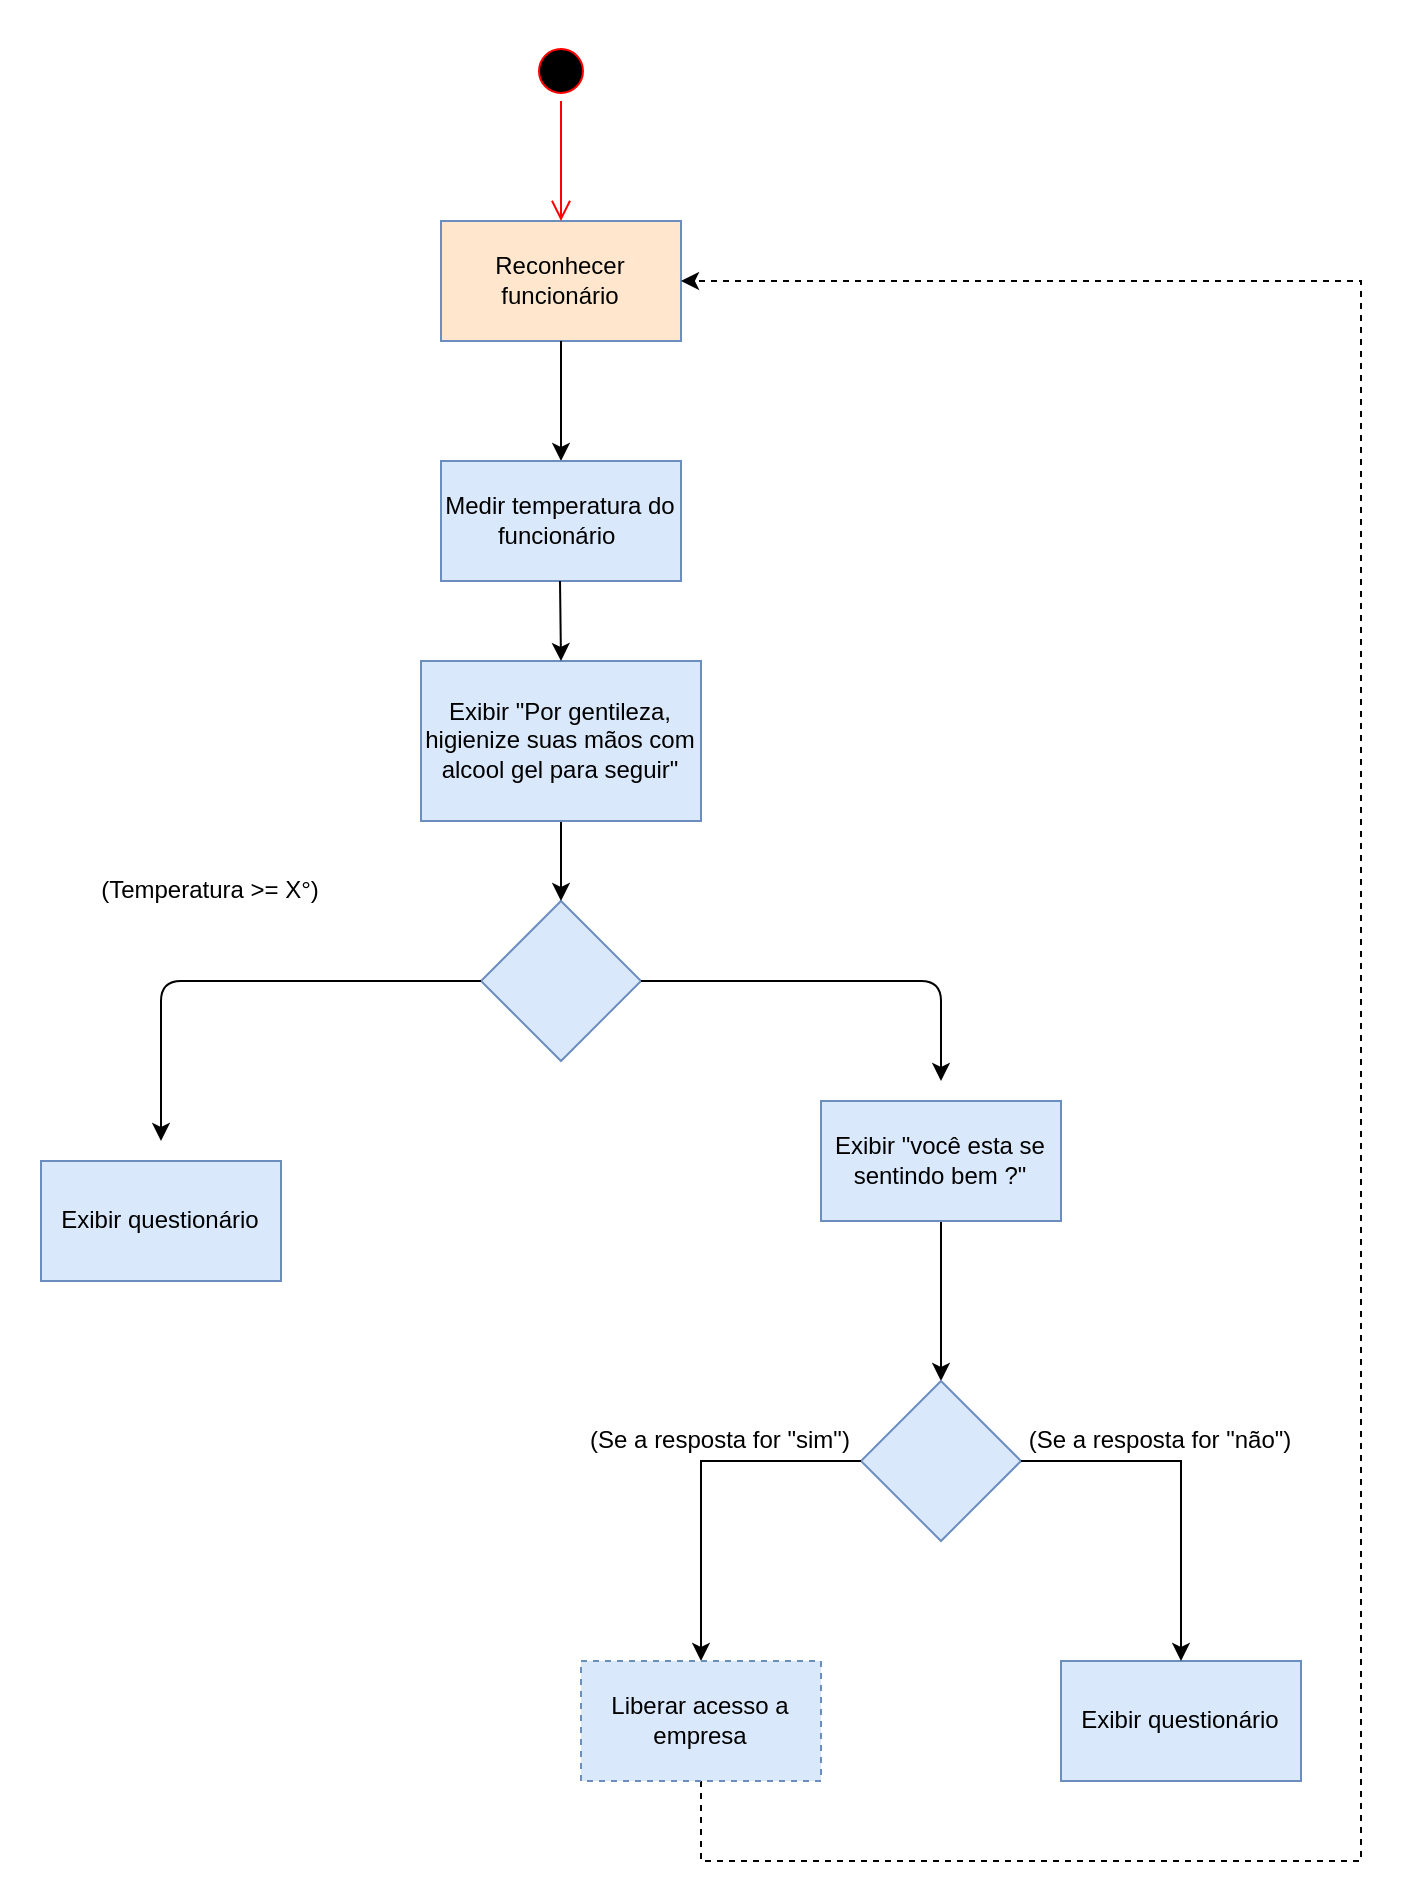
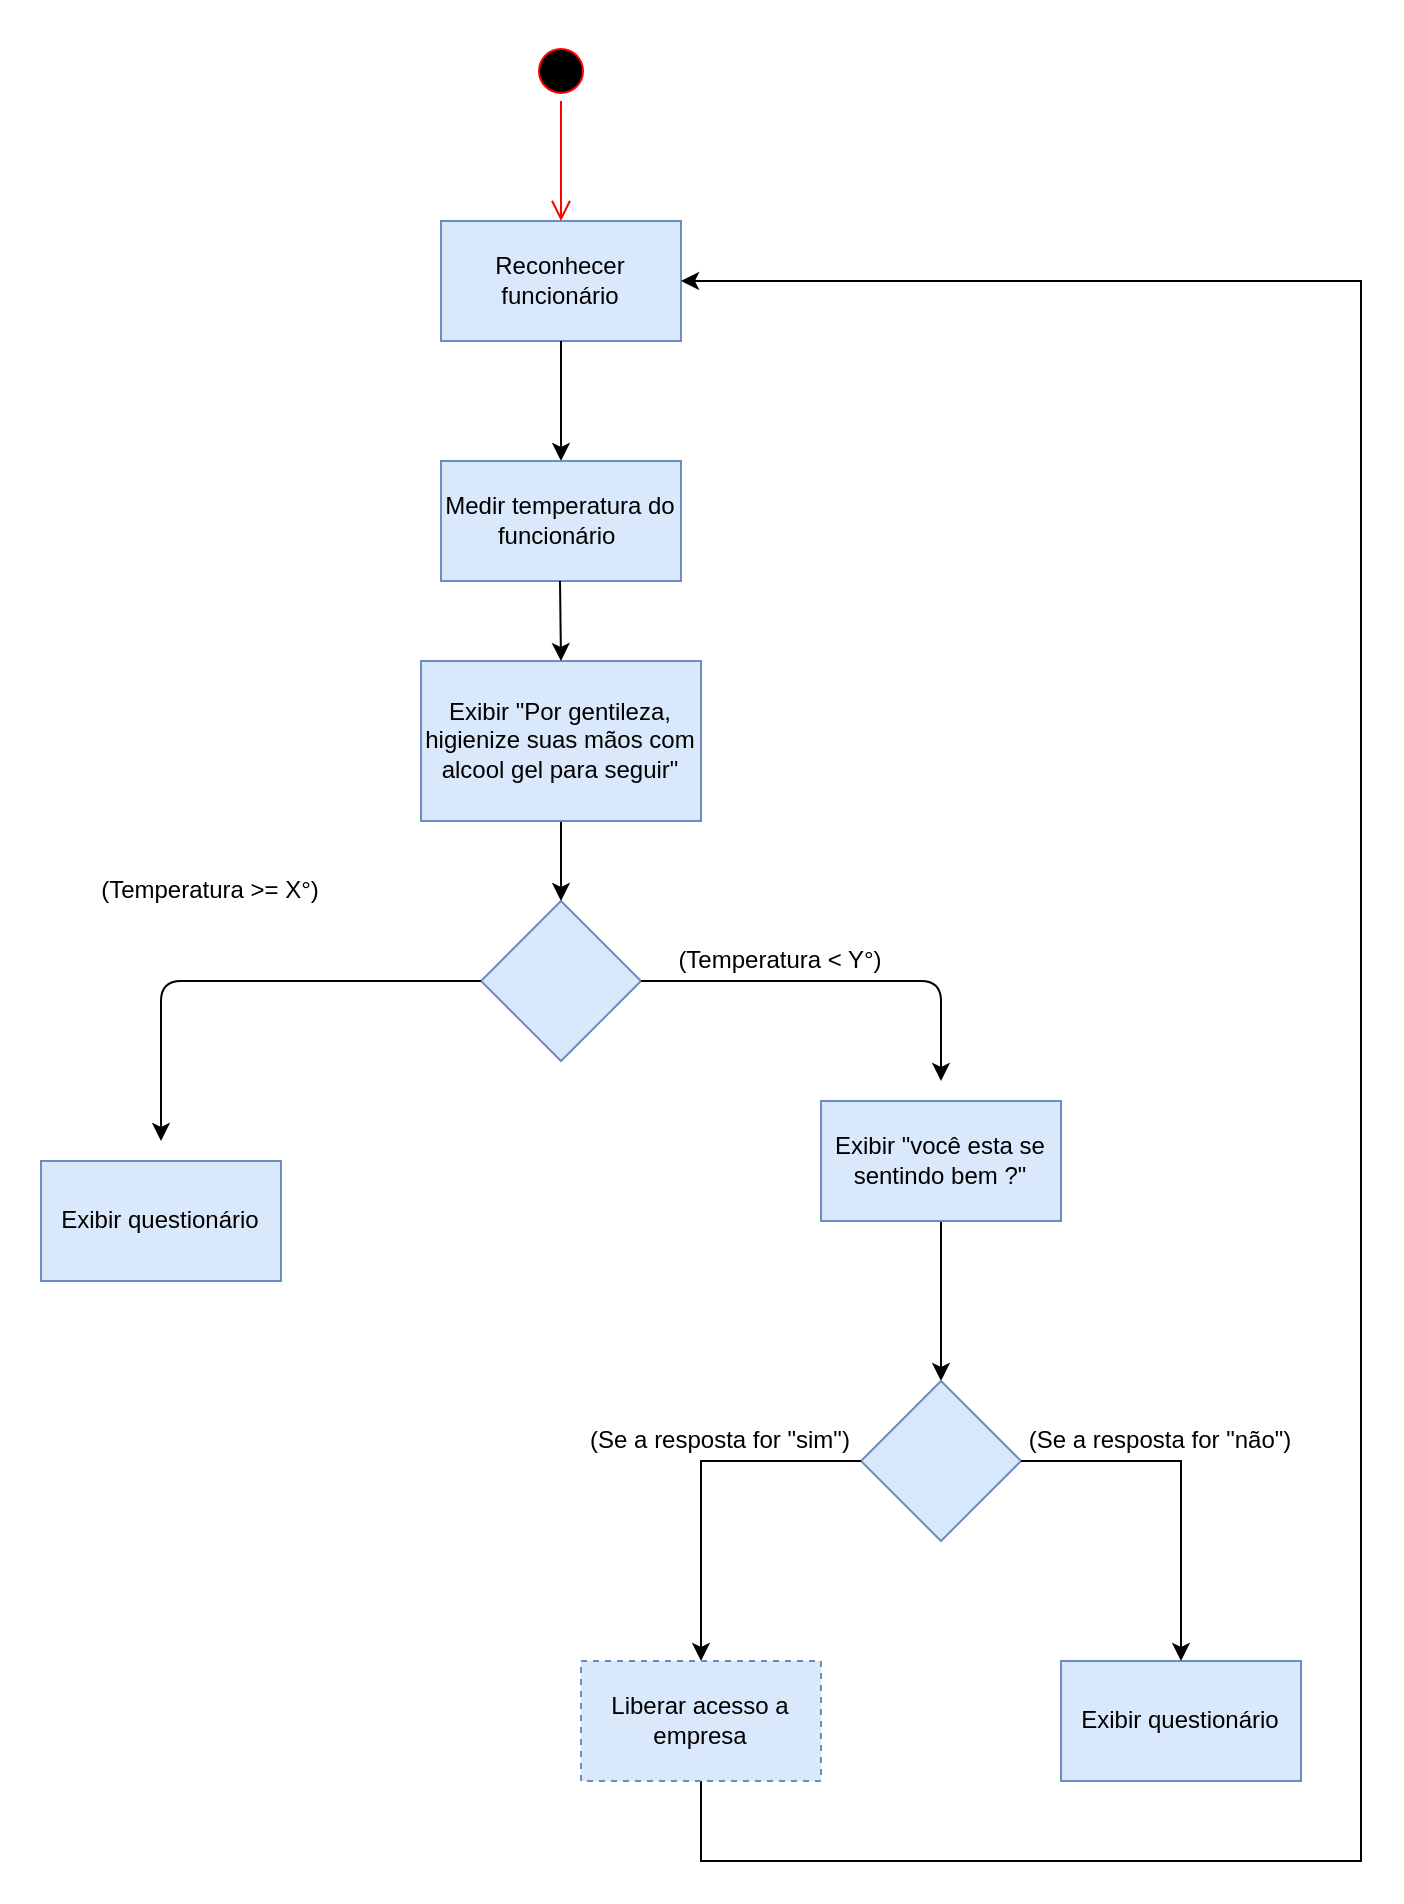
(561, 281) -> (561, 281)
none -> (781, 961)
(1361, 1106) -> (1361, 1106)
